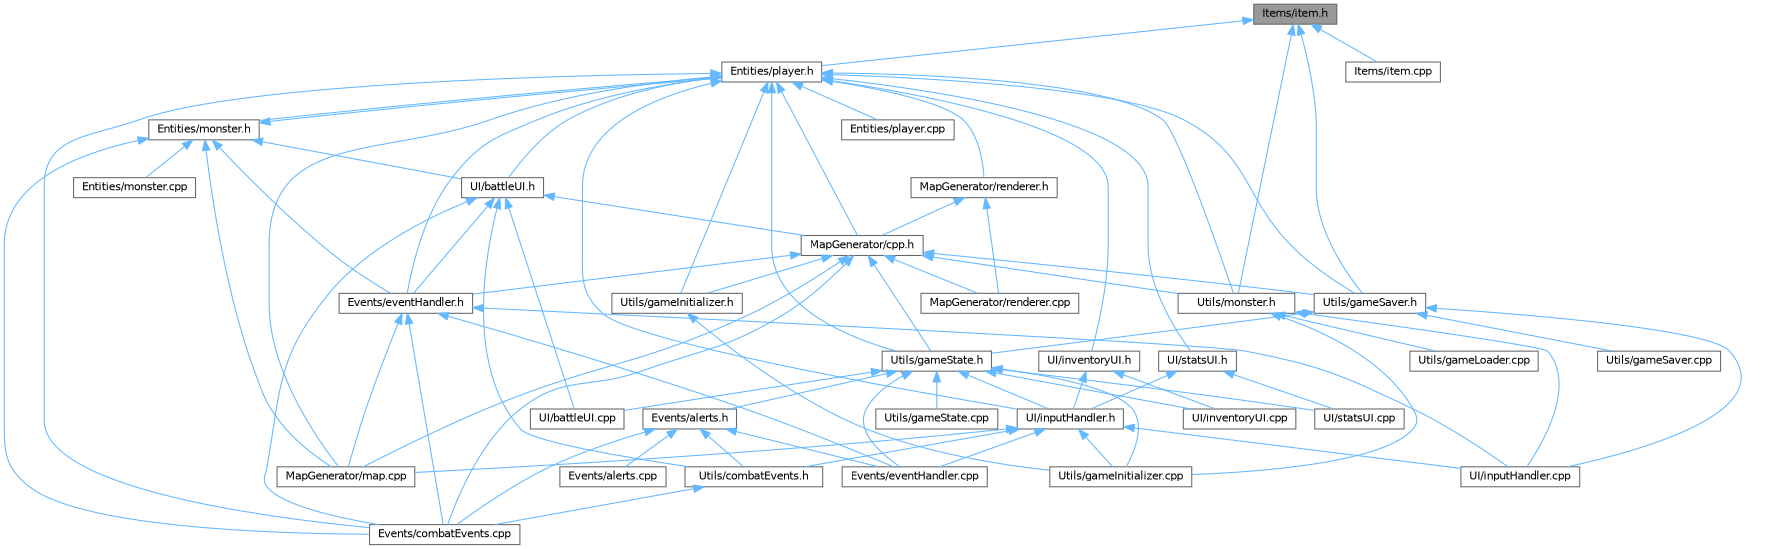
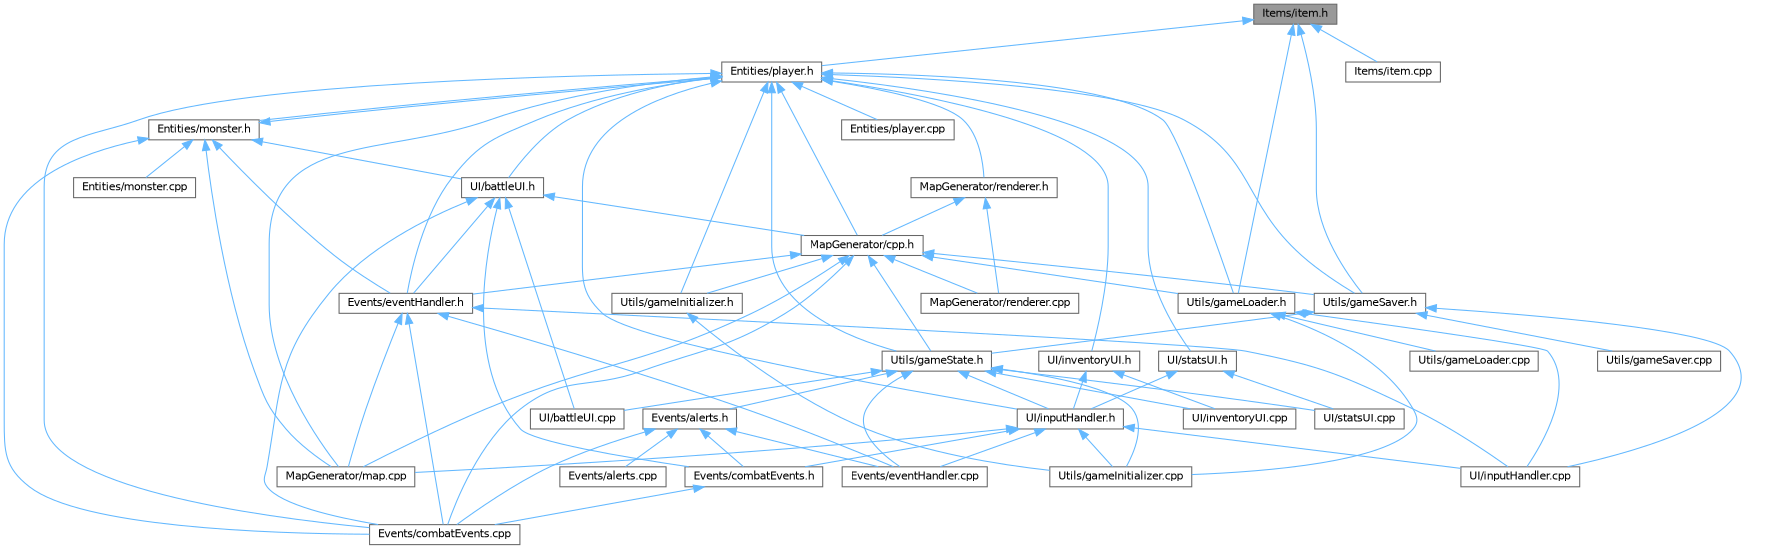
(1236, 303) -> (1236, 303)
(937, 419) -> none
(754, 477) -> (754, 477)
